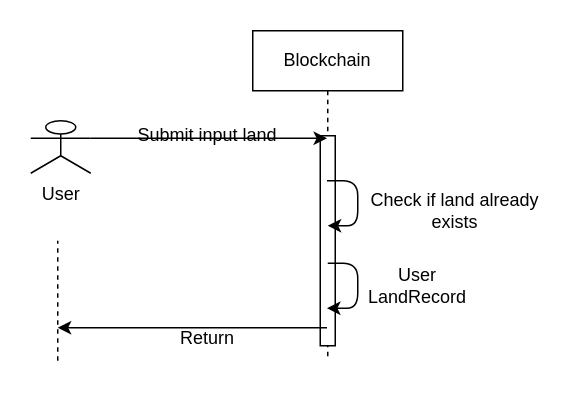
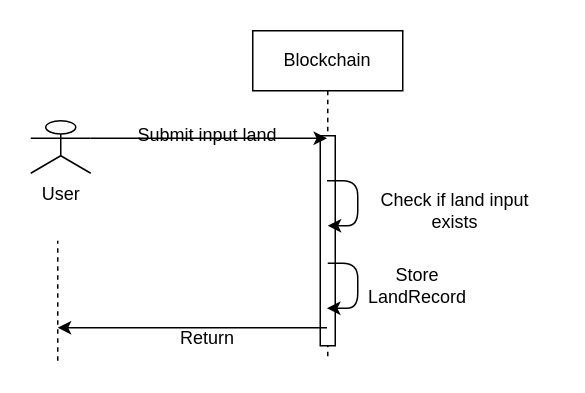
(455, 211) -> (455, 211)
(418, 286) -> (418, 286)
